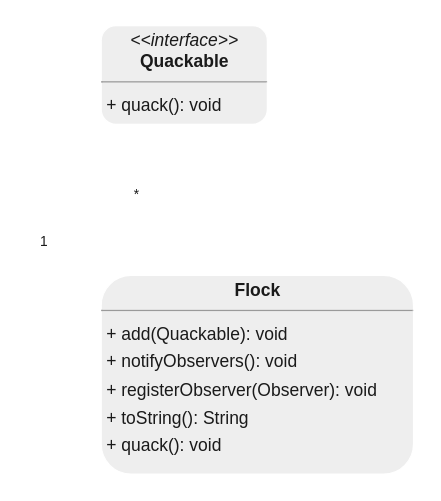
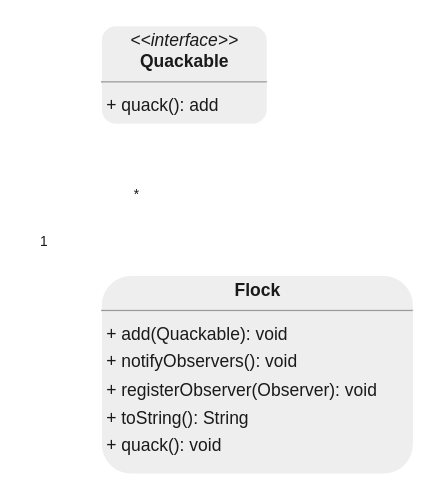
(166, 57) -> (164, 57)
